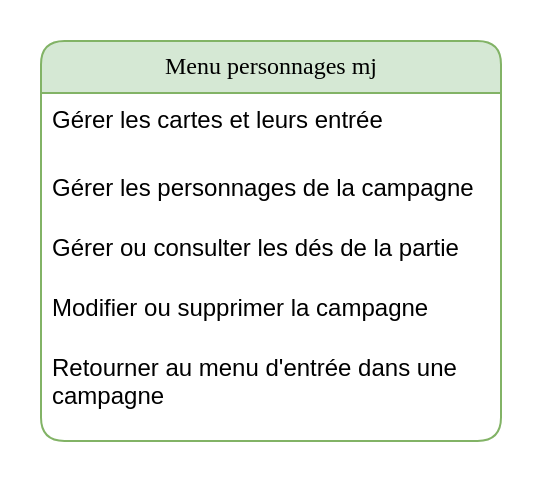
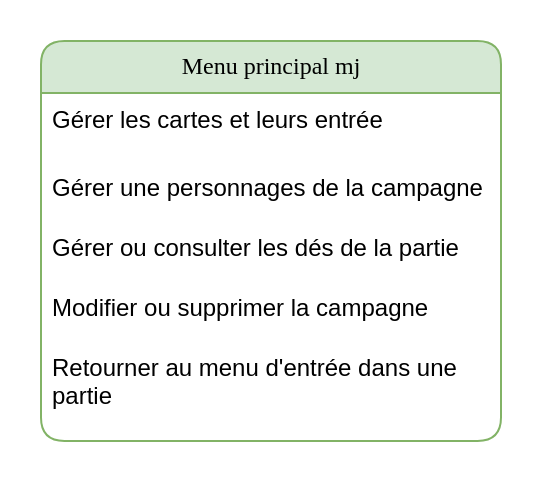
(272, 67) -> (272, 67)
(273, 204) -> (273, 204)
(273, 384) -> (273, 384)
